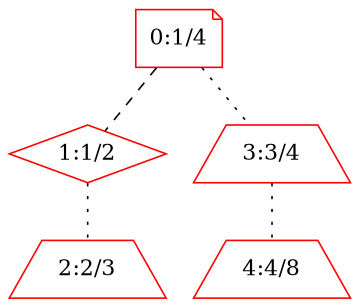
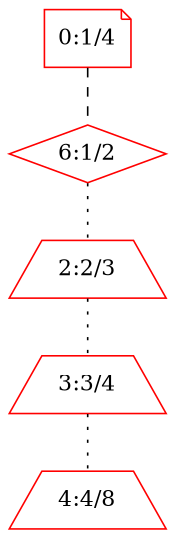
(226, 96) -> (88, 327)
(88, 154) -> (88, 154)
